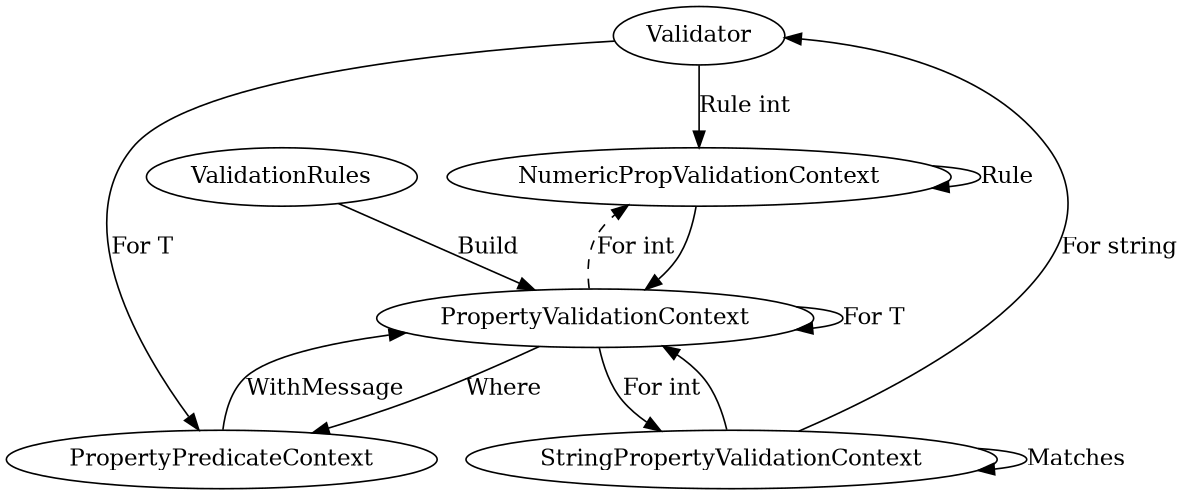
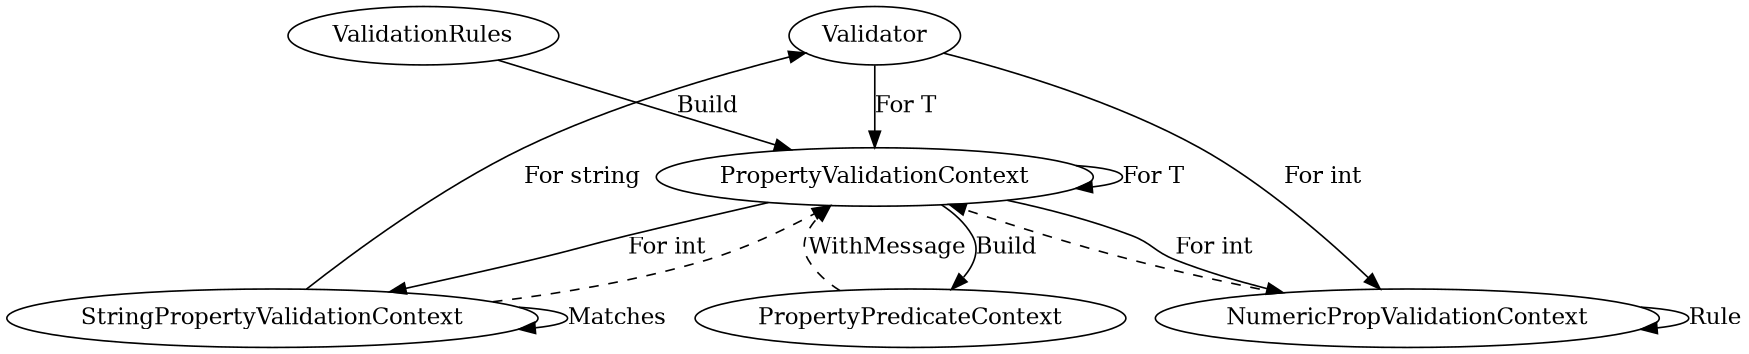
(222, 99) -> (875, 98)
(745, 106) -> (1324, 177)
(684, 247) -> (1121, 257)
(591, 248) -> (1140, 239)
(287, 356) -> (808, 259)
(710, 387) -> (658, 273)
(503, 389) -> (1006, 248)
